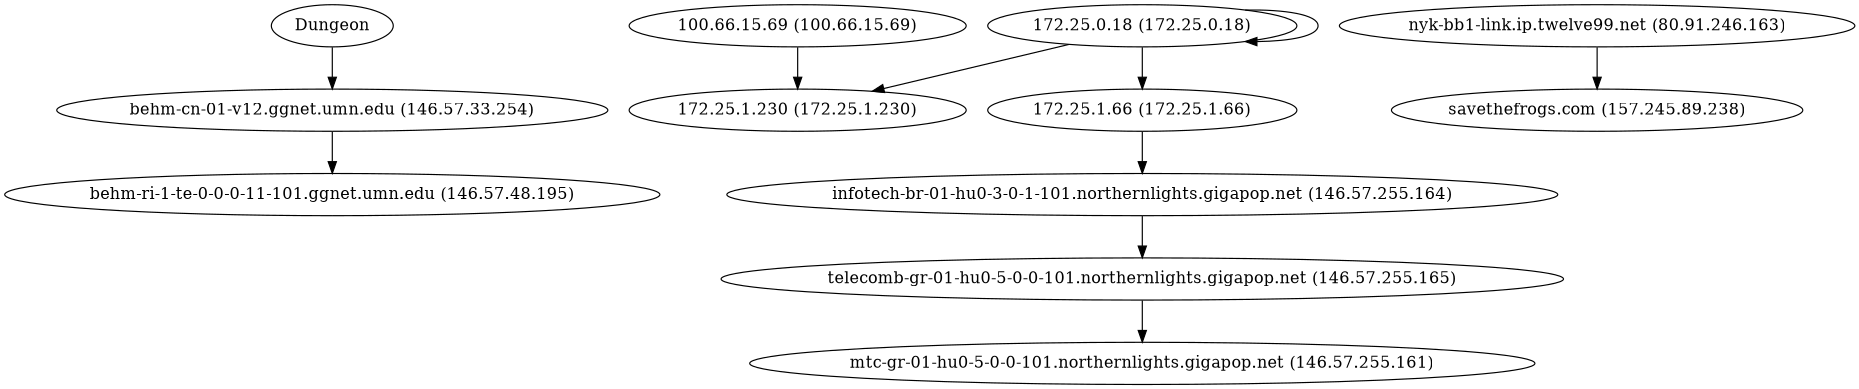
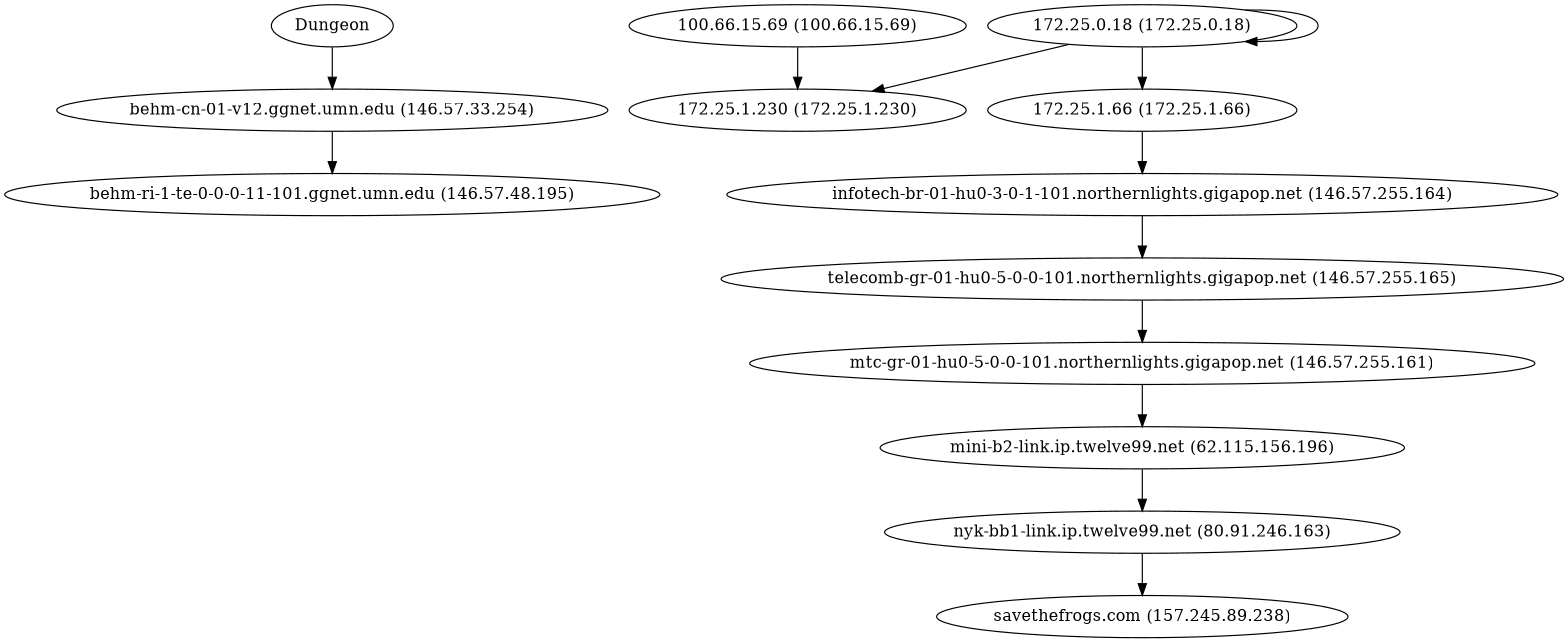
none -> (1142, 448)
